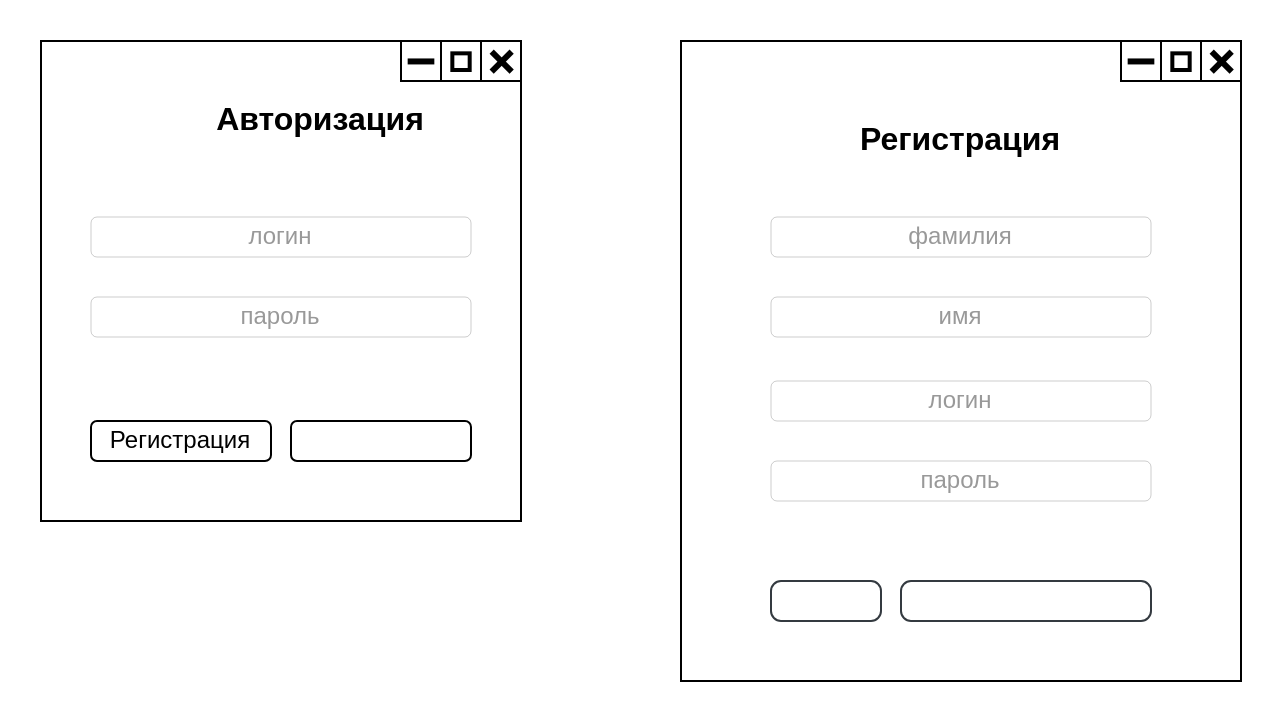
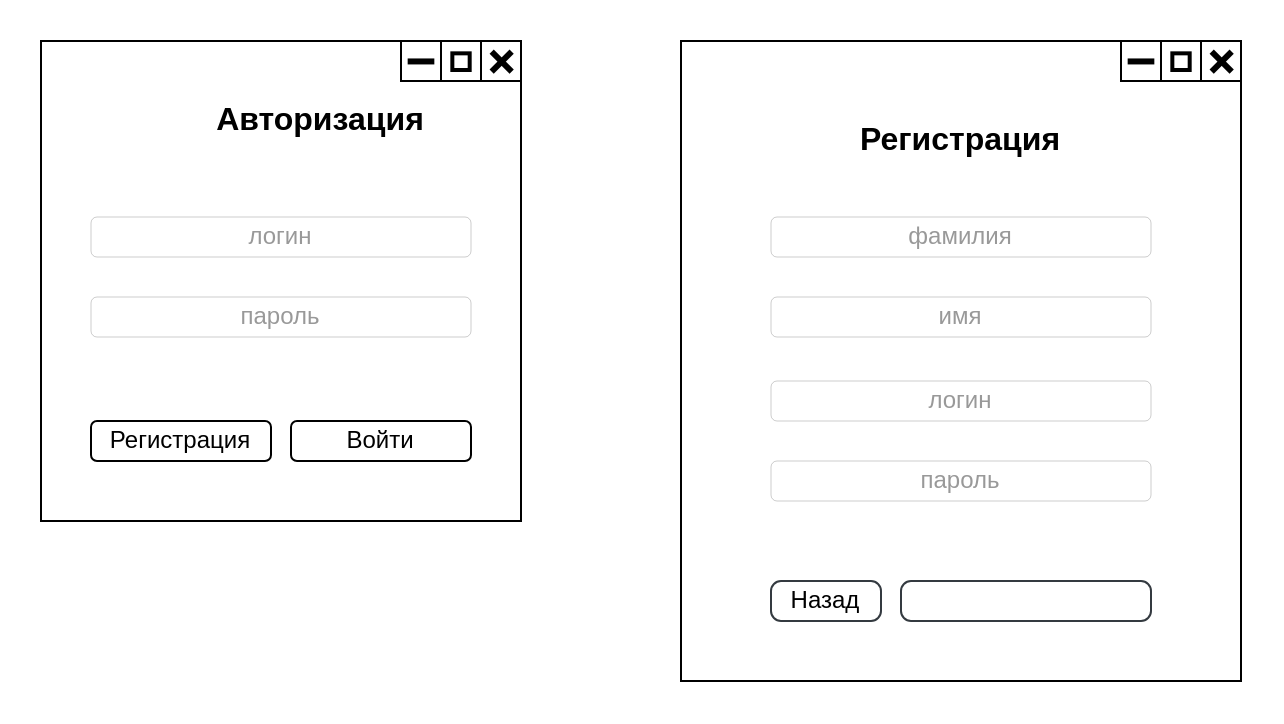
none -> (381, 441)
none -> (826, 601)
